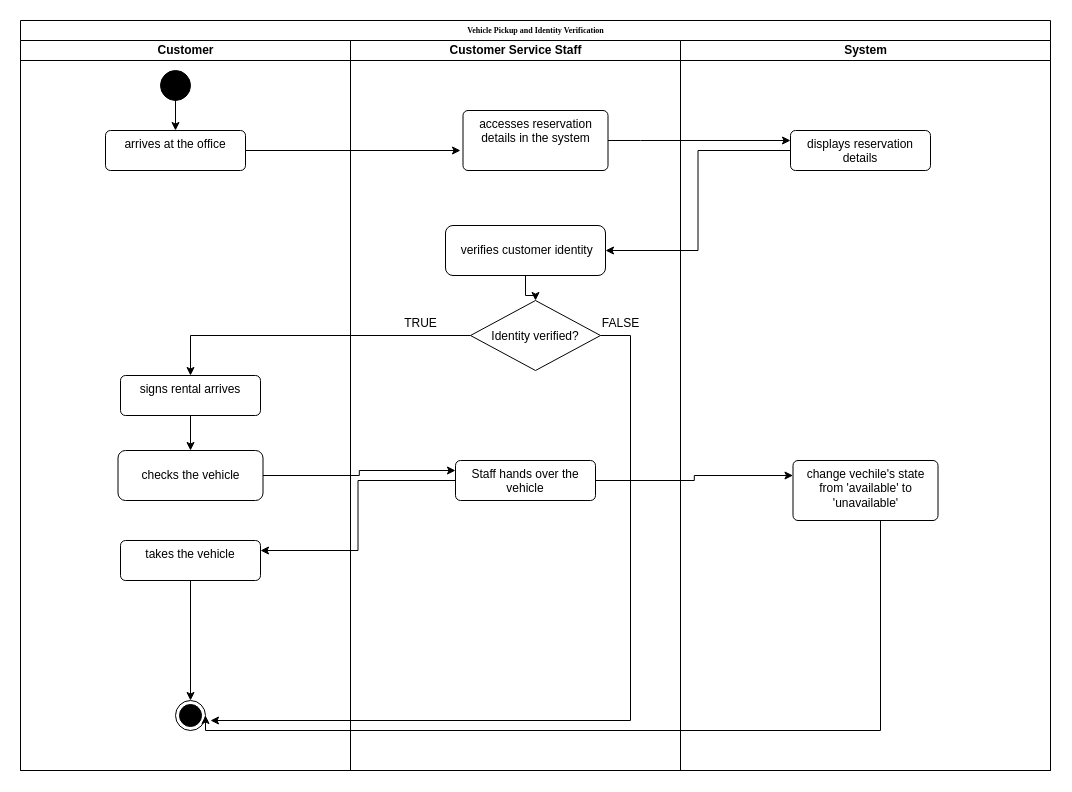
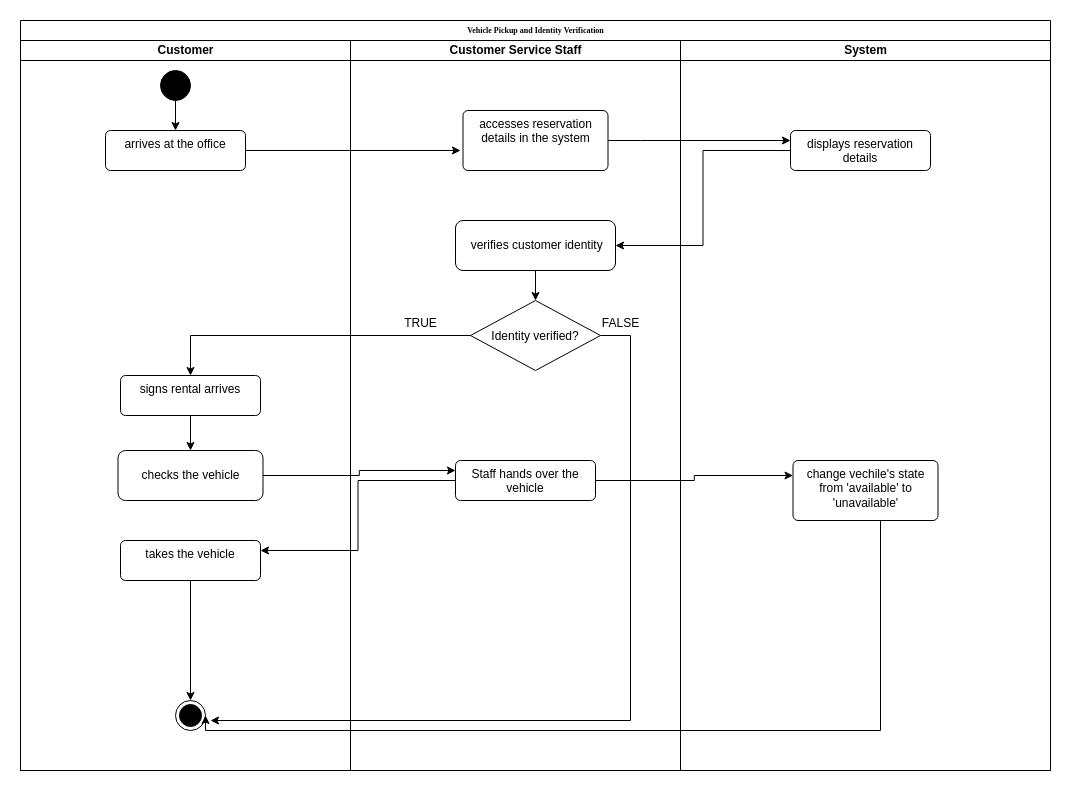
(526, 251) -> (536, 246)
